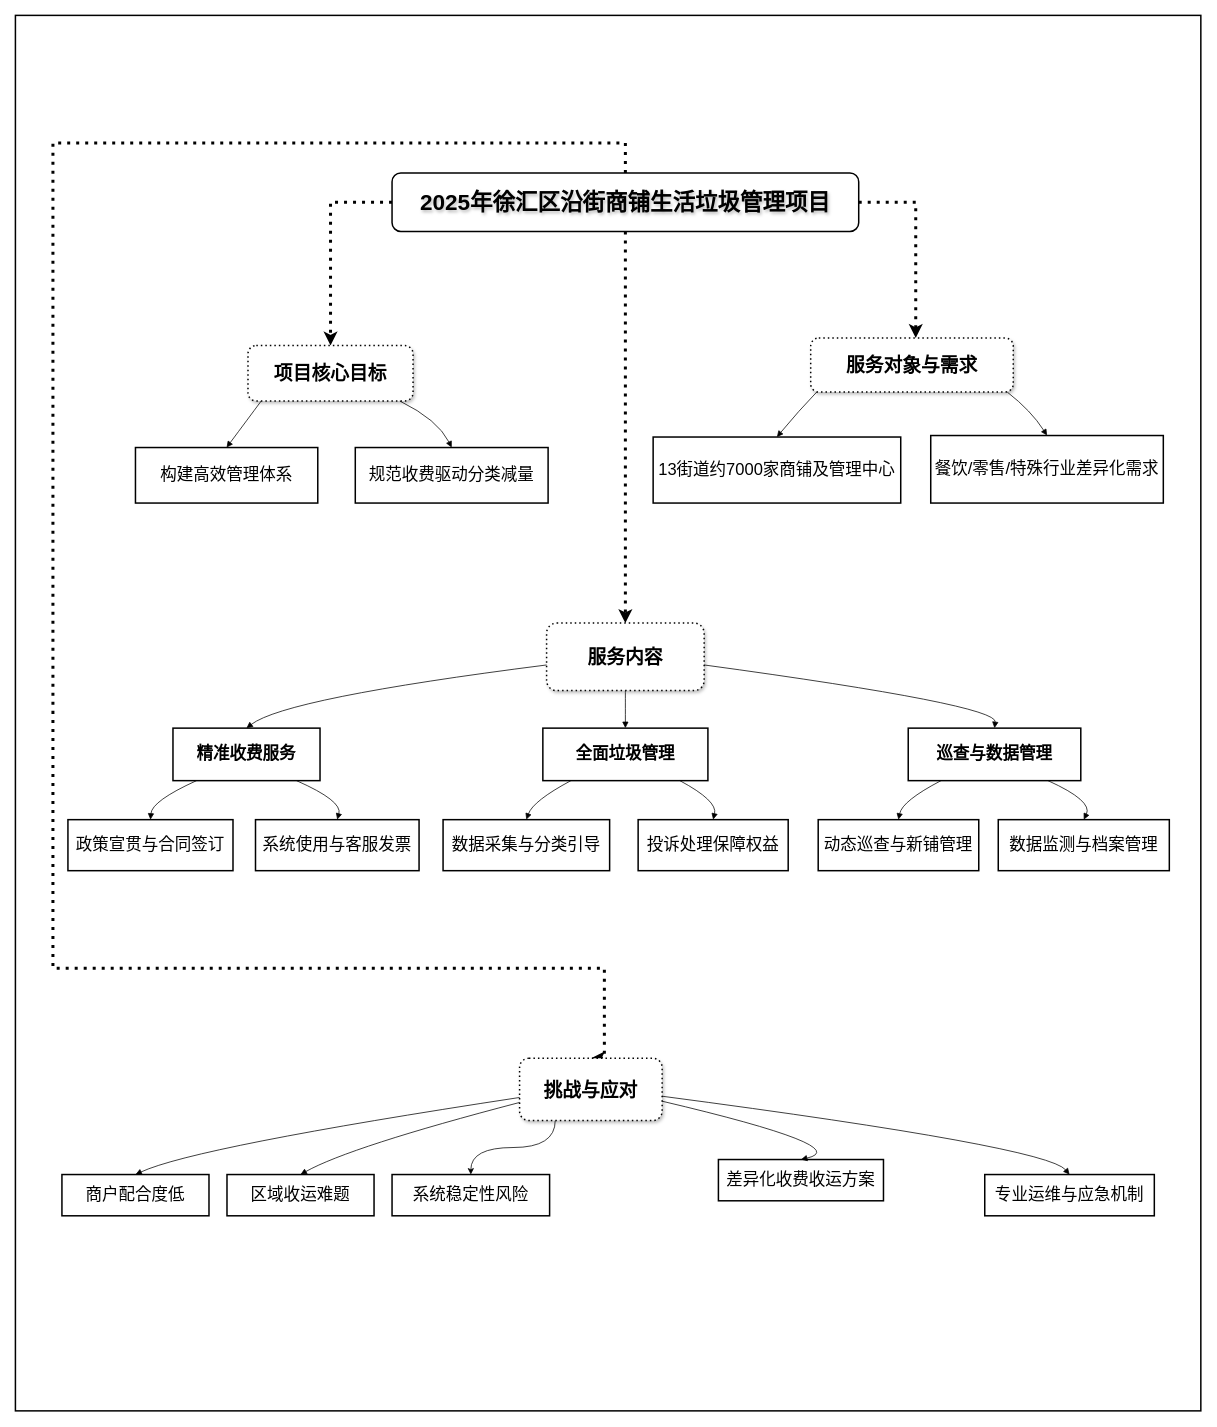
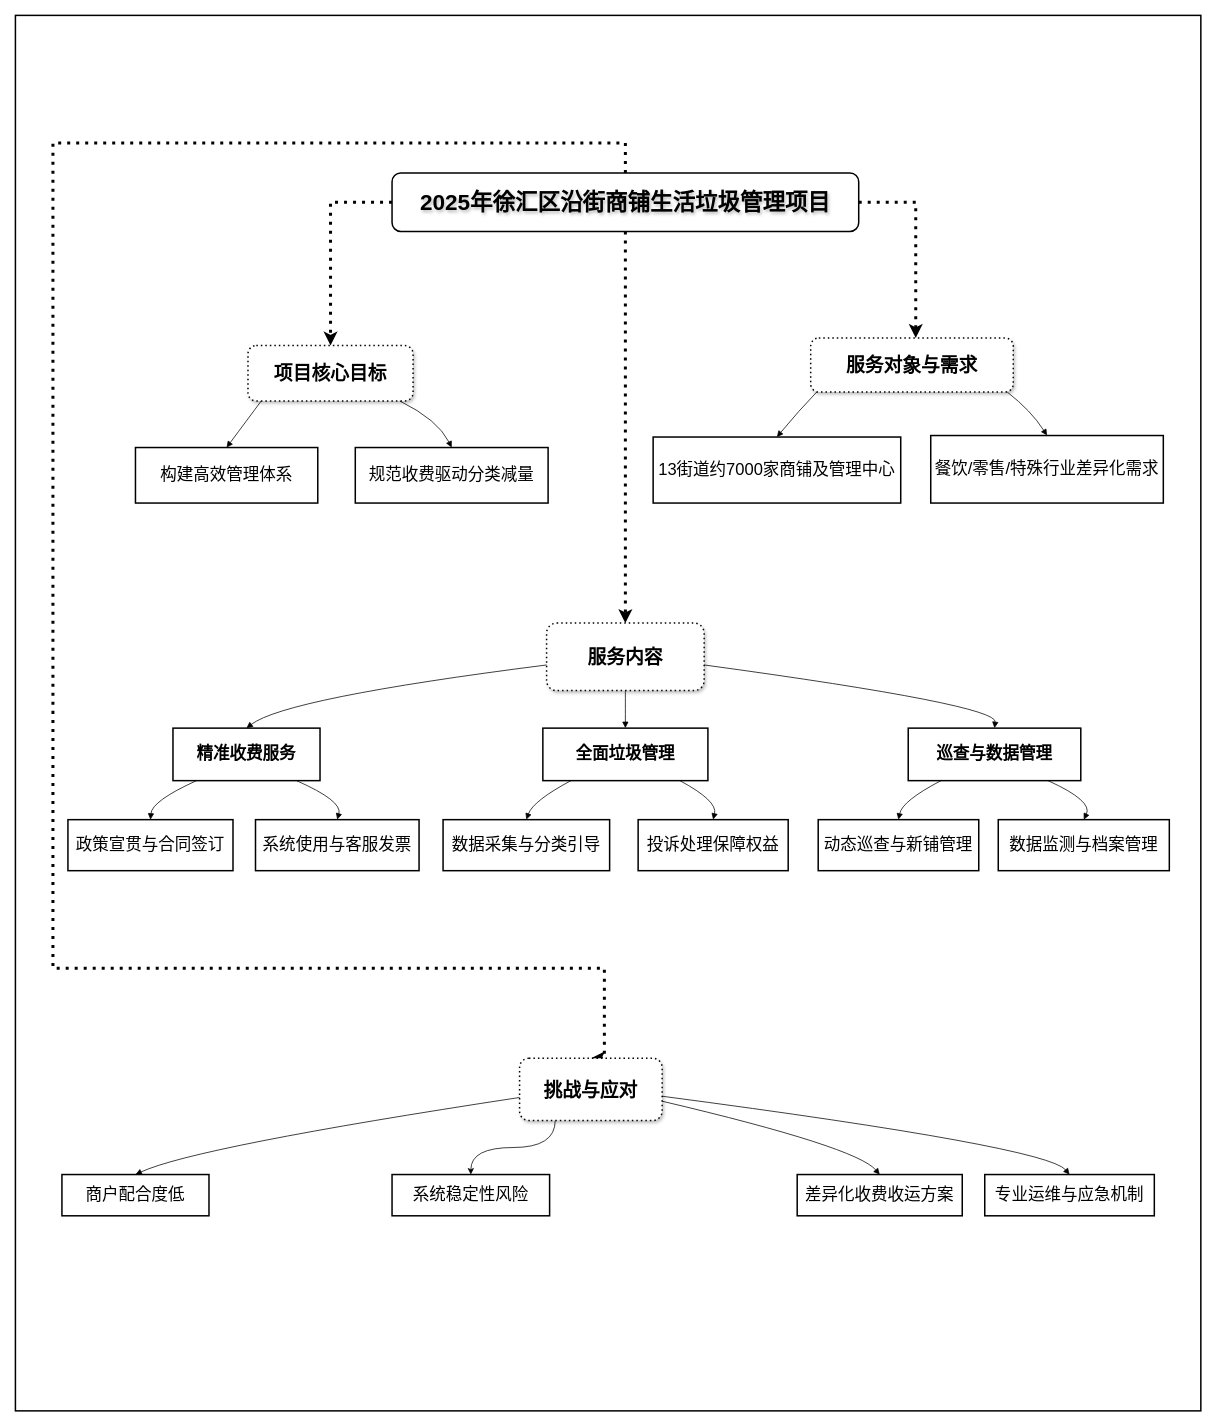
(412, 1132) -> none
(801, 1180) -> (879, 1195)
(300, 1195) -> none
